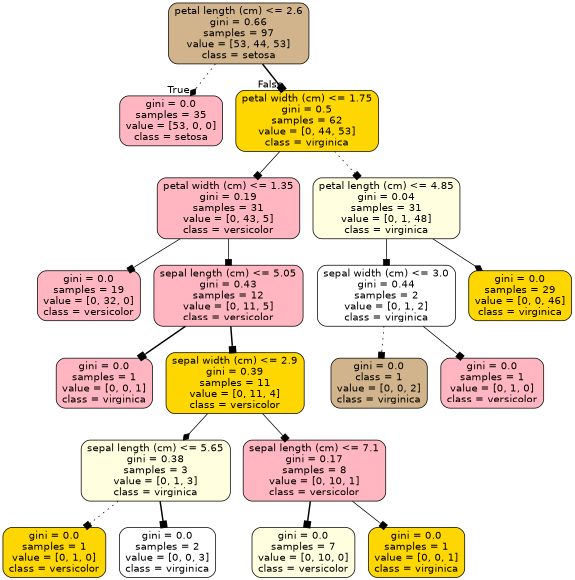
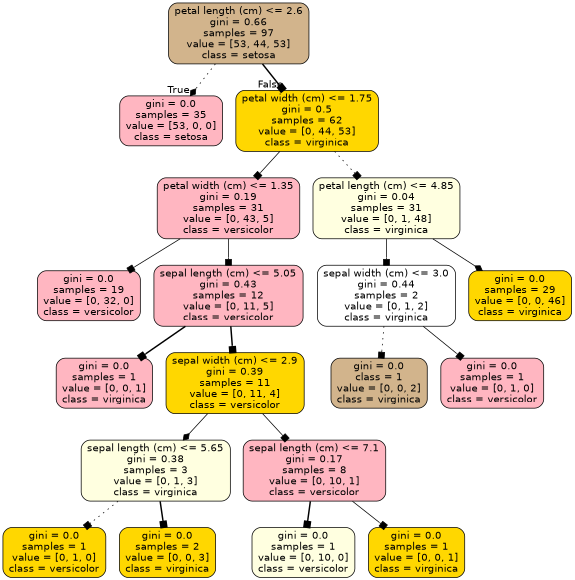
(168, 553) -> (168, 553)
(303, 553) -> (303, 553)
